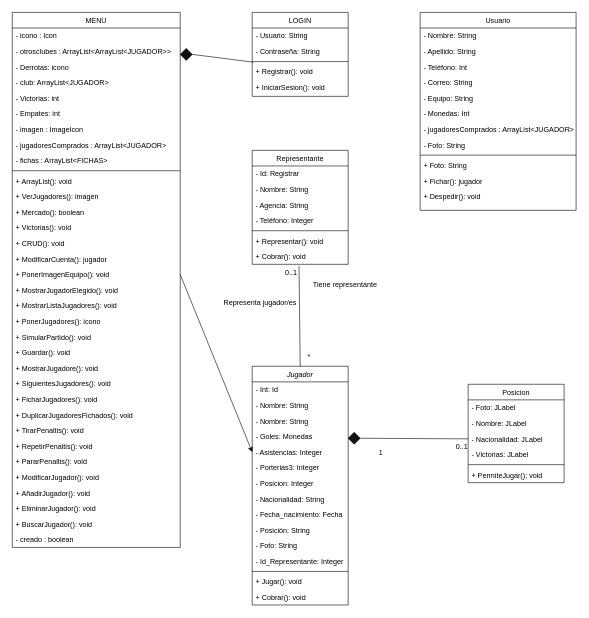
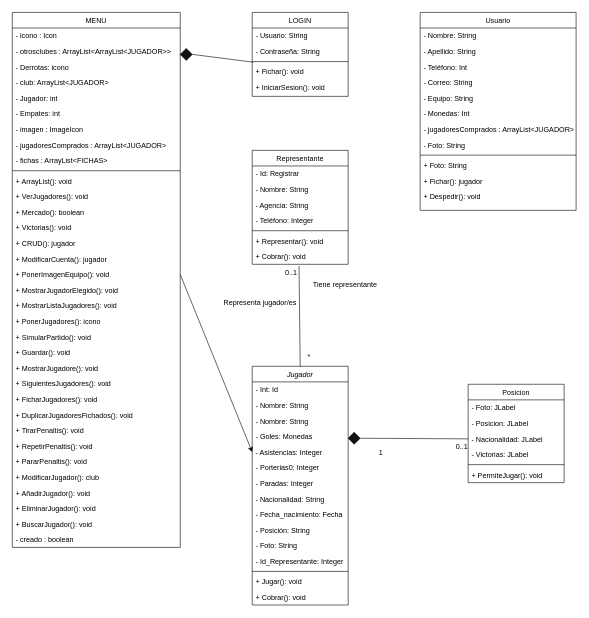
(289, 72) -> (283, 72)
(42, 98) -> (40, 98)
(60, 197) -> (56, 197)
(40, 244) -> (47, 244)
(500, 424) -> (502, 424)
(294, 468) -> (294, 468)
(62, 478) -> (62, 478)
(289, 484) -> (289, 484)
